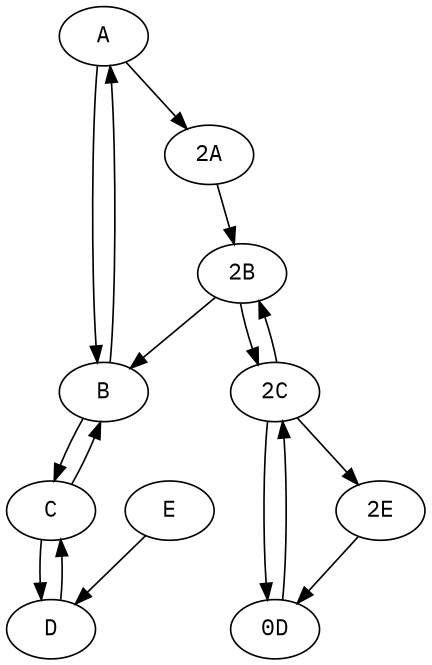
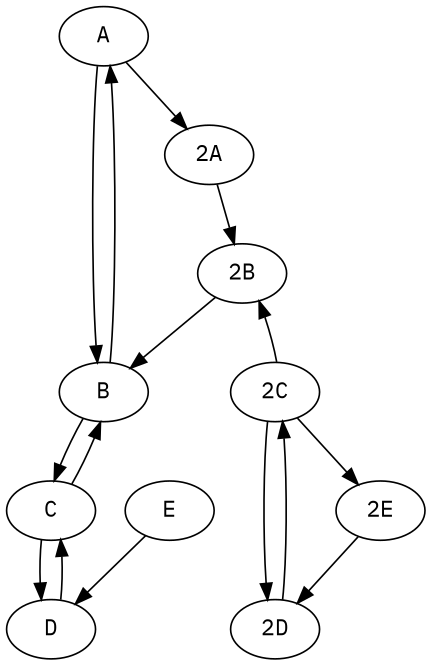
(246, 327) -> none
(275, 629) -> (275, 629)
